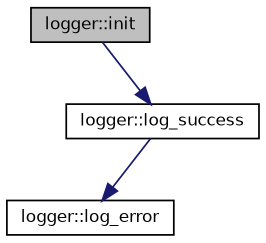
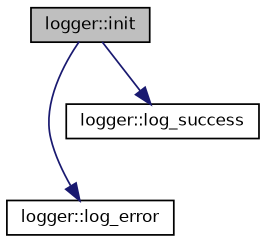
(132, 163) -> (49, 112)
